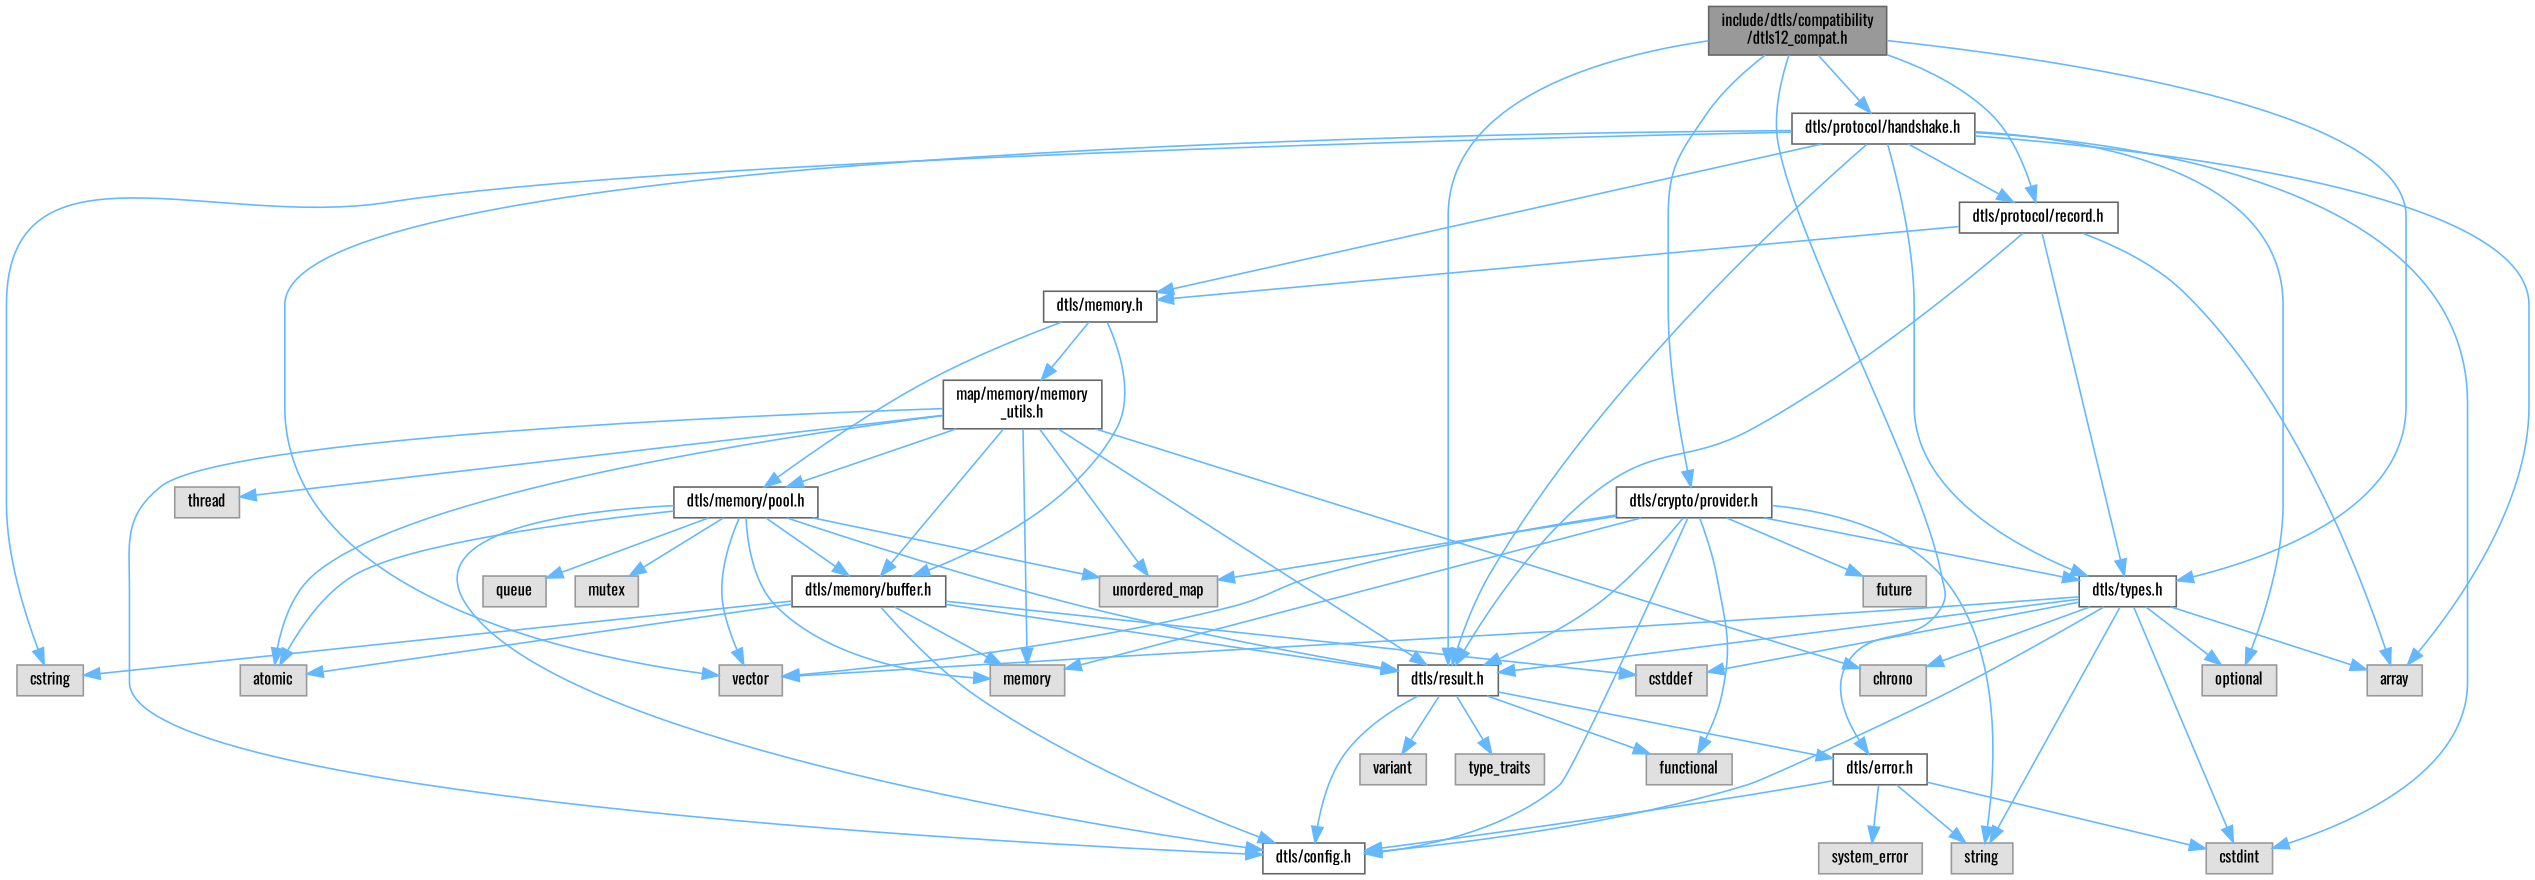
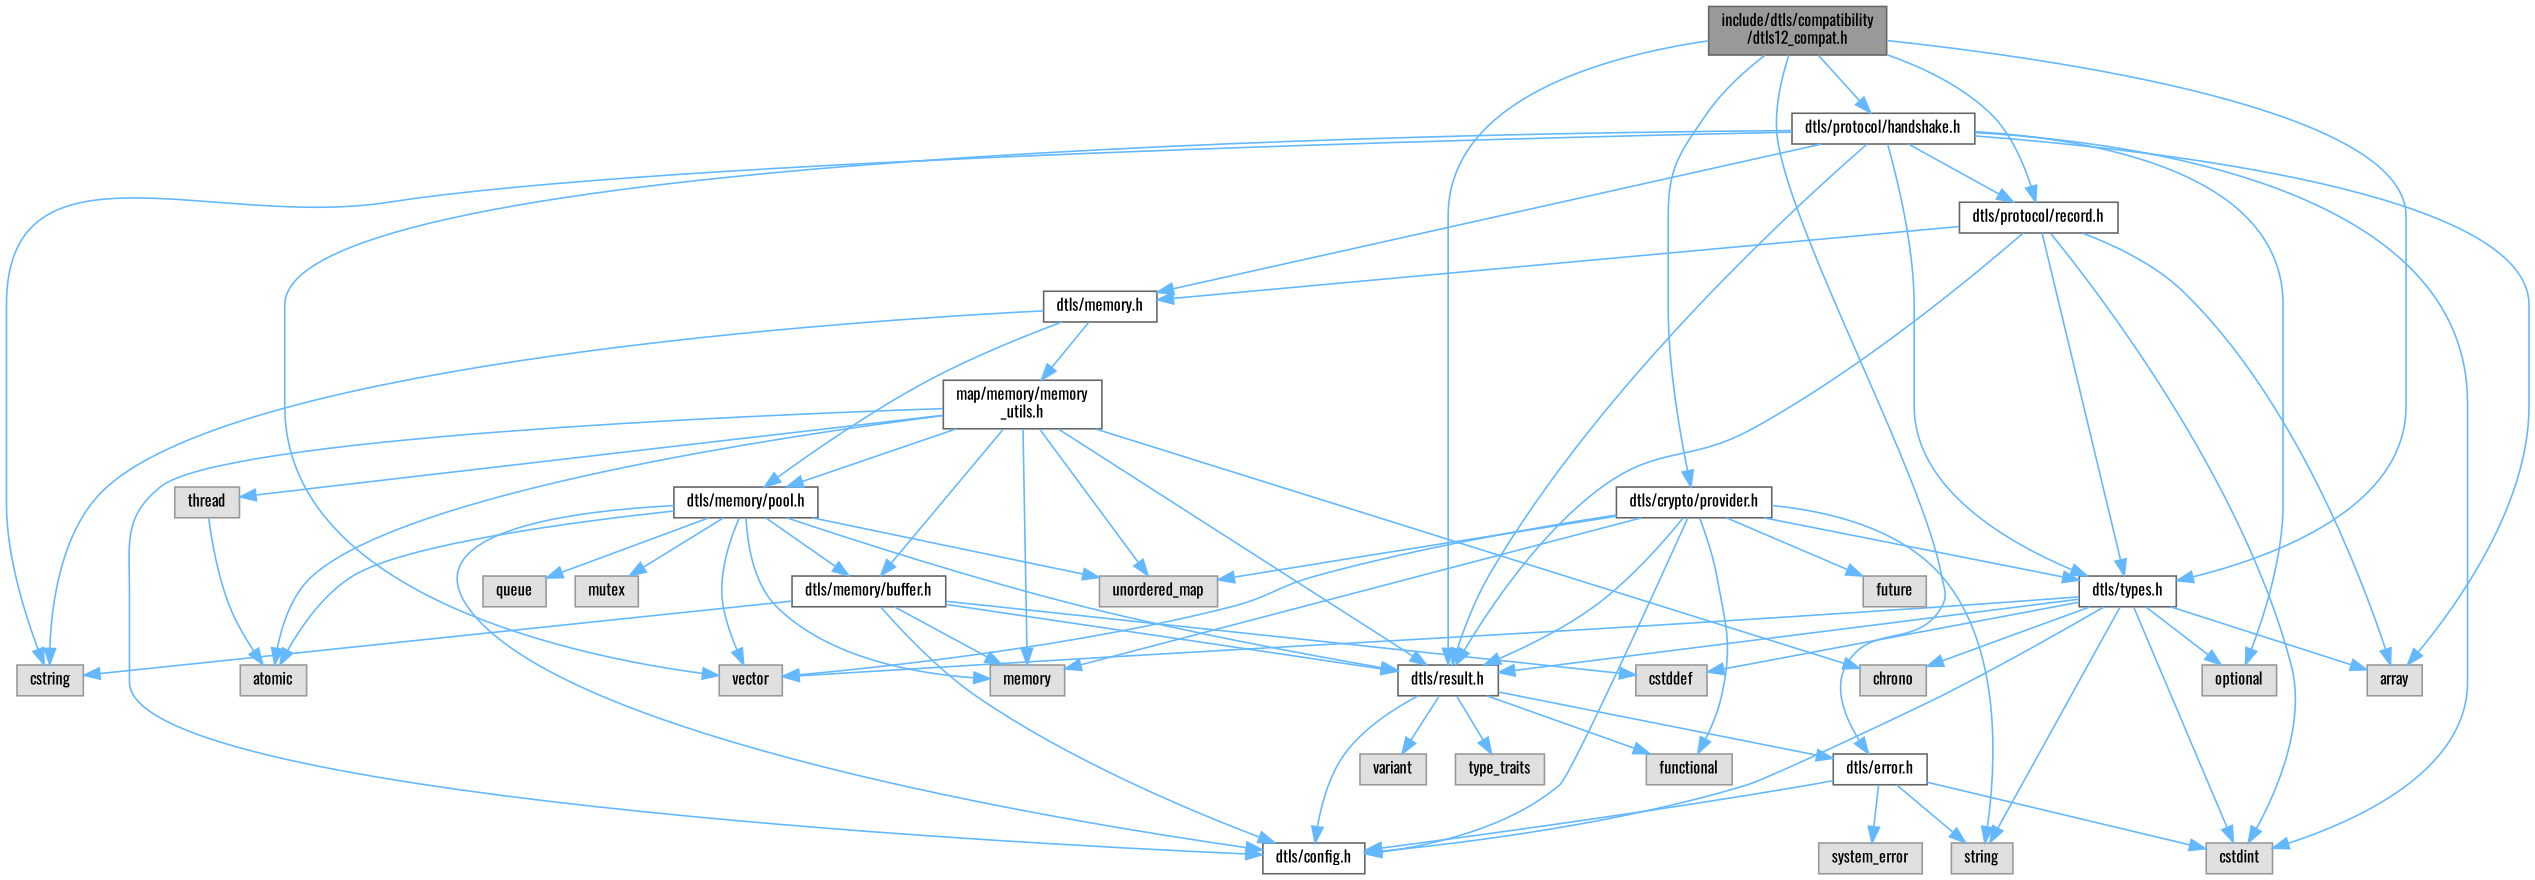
(1089, 467) -> (478, 368)
none -> (2232, 513)
(569, 636) -> (223, 588)
